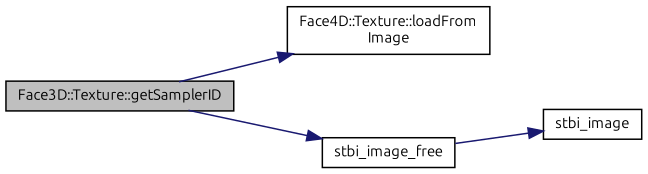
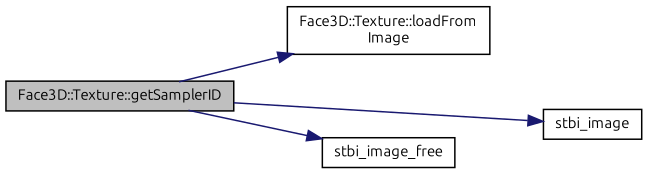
(389, 31) -> (389, 31)
(492, 138) -> (381, 112)
